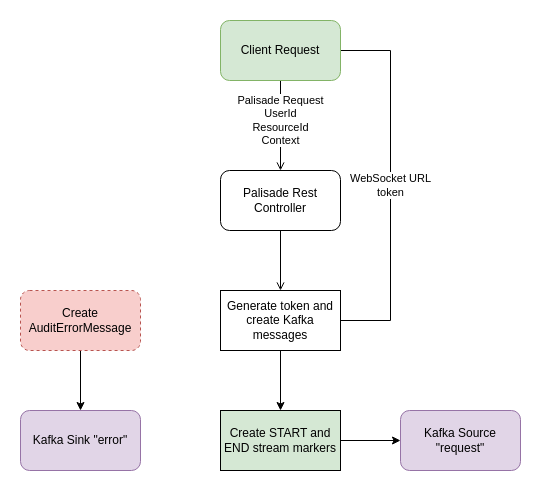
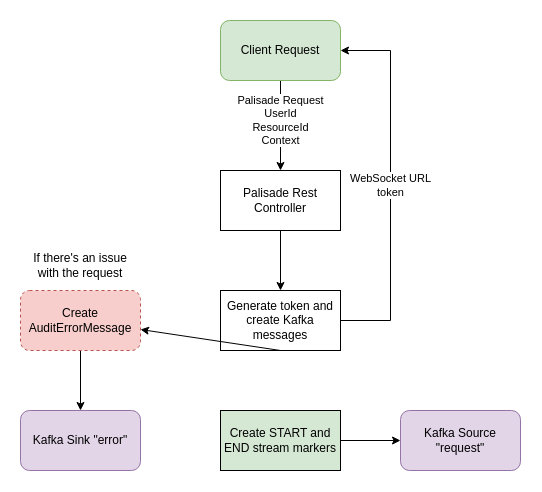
(346, 51) -> (348, 51)
(281, 164) -> (281, 162)
(281, 201) -> (281, 201)
none -> (81, 266)
(281, 284) -> (281, 282)
(281, 377) -> (214, 341)
